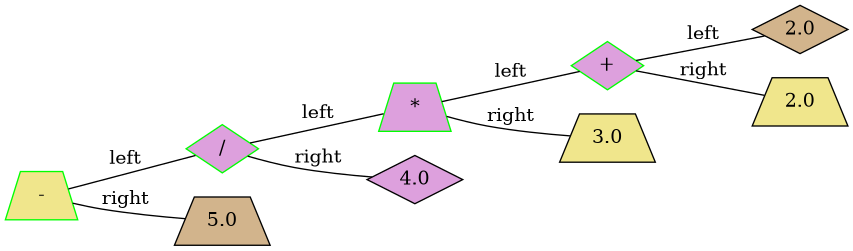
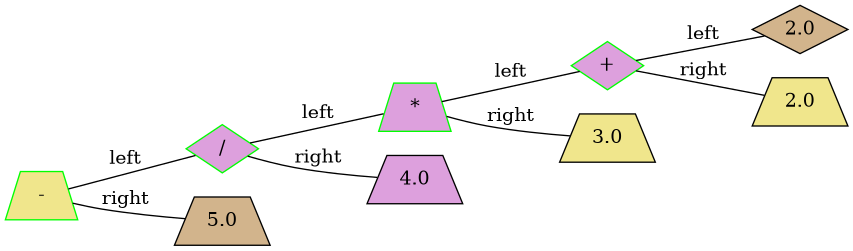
(415, 180) -> (415, 180)
